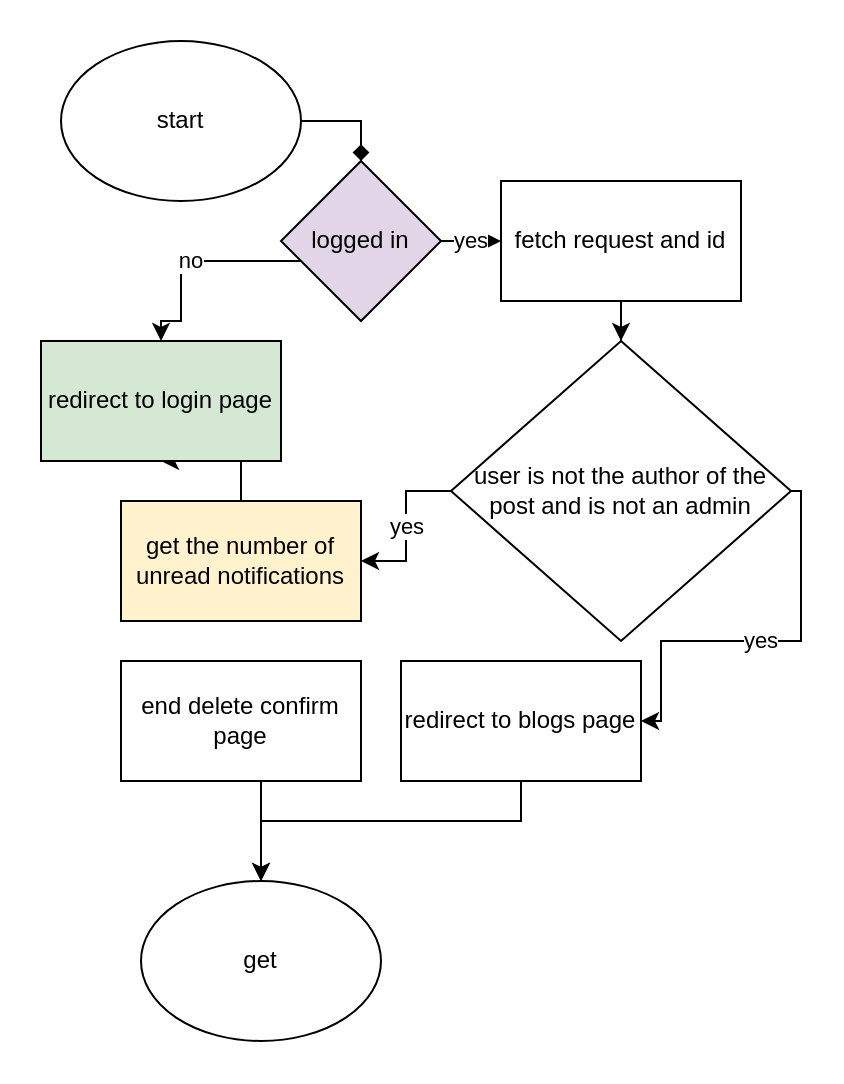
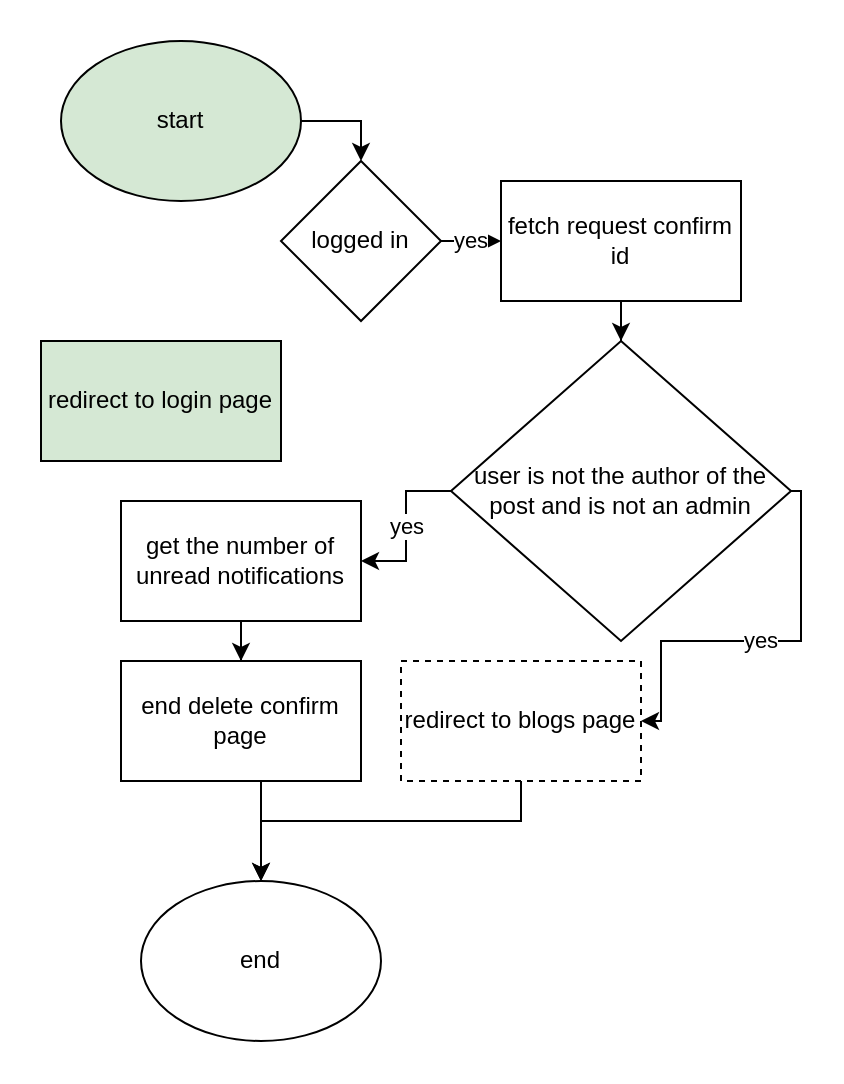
(181, 121) -> (181, 121)
(361, 145) -> (361, 146)
(361, 241) -> (361, 241)
(621, 241) -> (621, 241)
(198, 261) -> none
(241, 480) -> (241, 648)
(241, 561) -> (241, 561)
(521, 721) -> (521, 721)
(261, 961) -> (261, 961)
